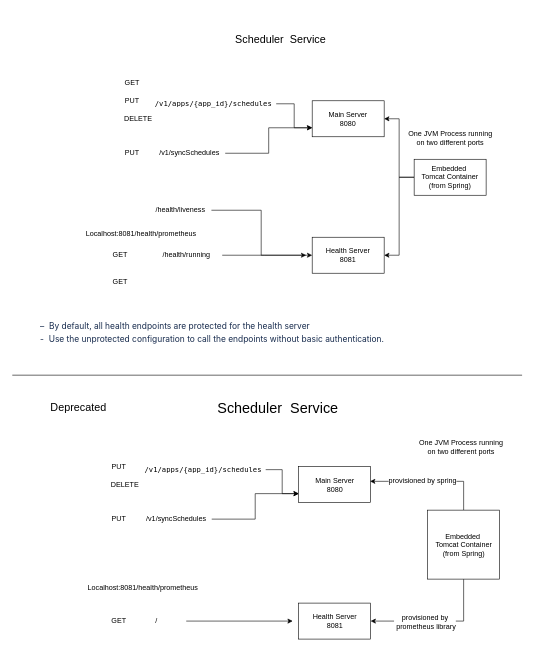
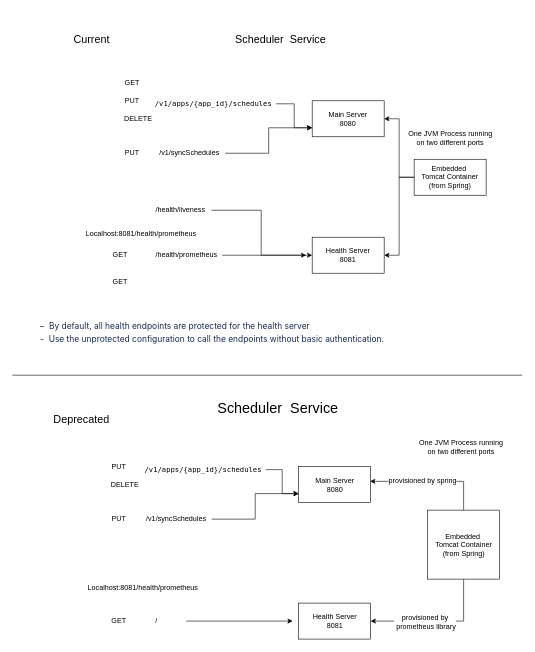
none -> (92, 39)
(187, 255) -> (187, 255)
(80, 408) -> (83, 420)
